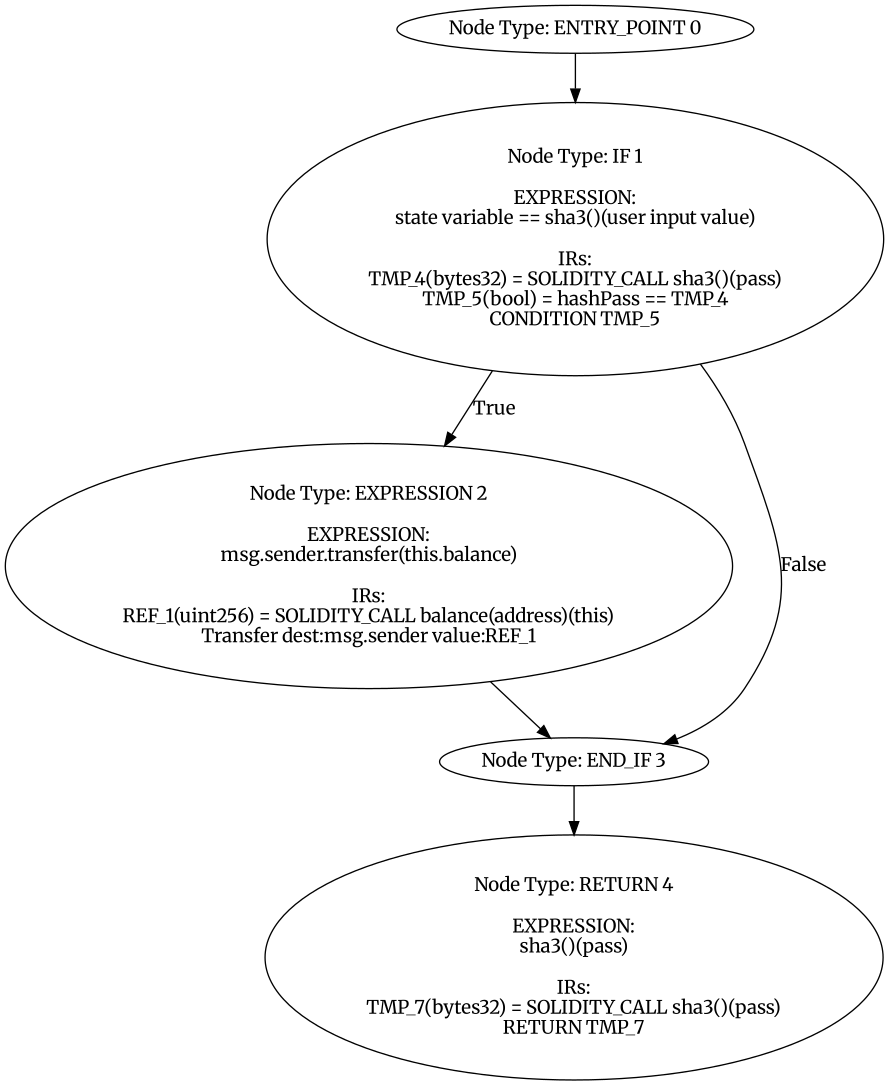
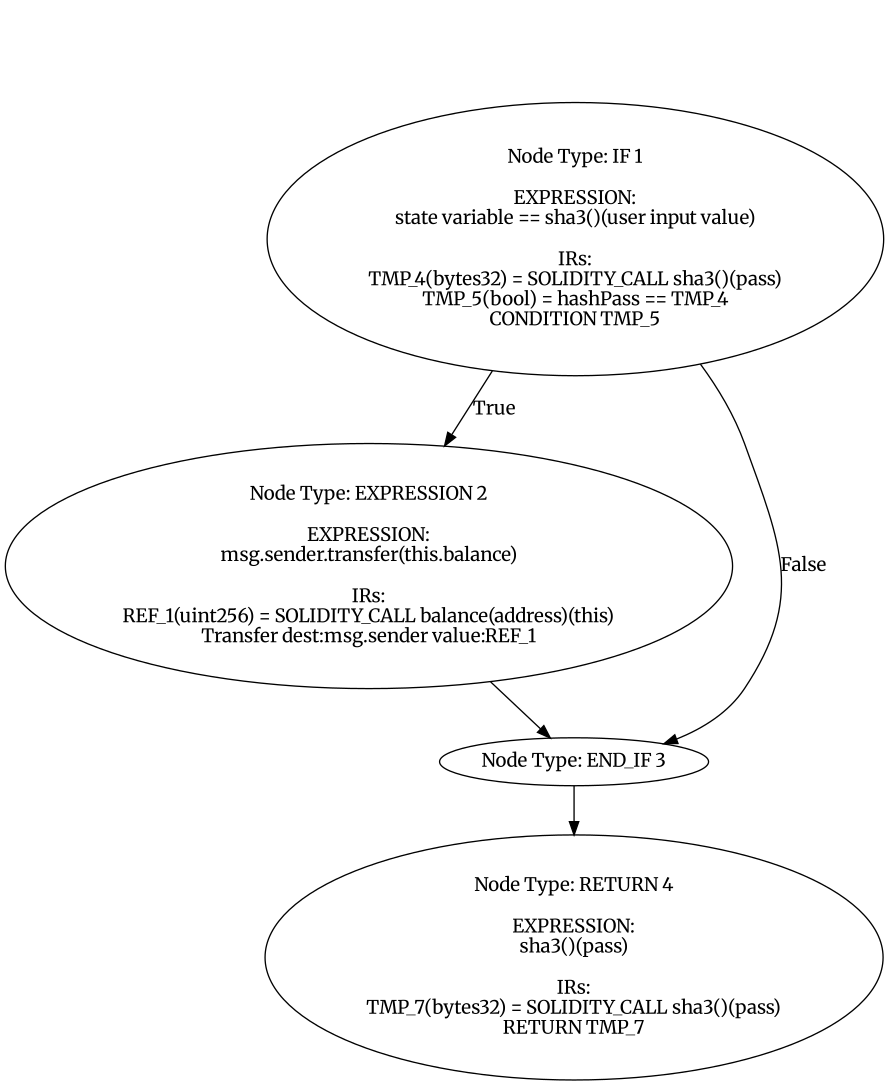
(575, 29) -> none
